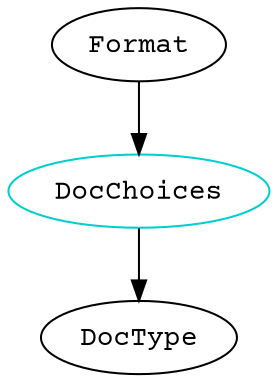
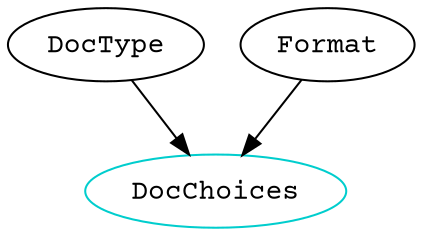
(139, 254) -> (154, 109)
